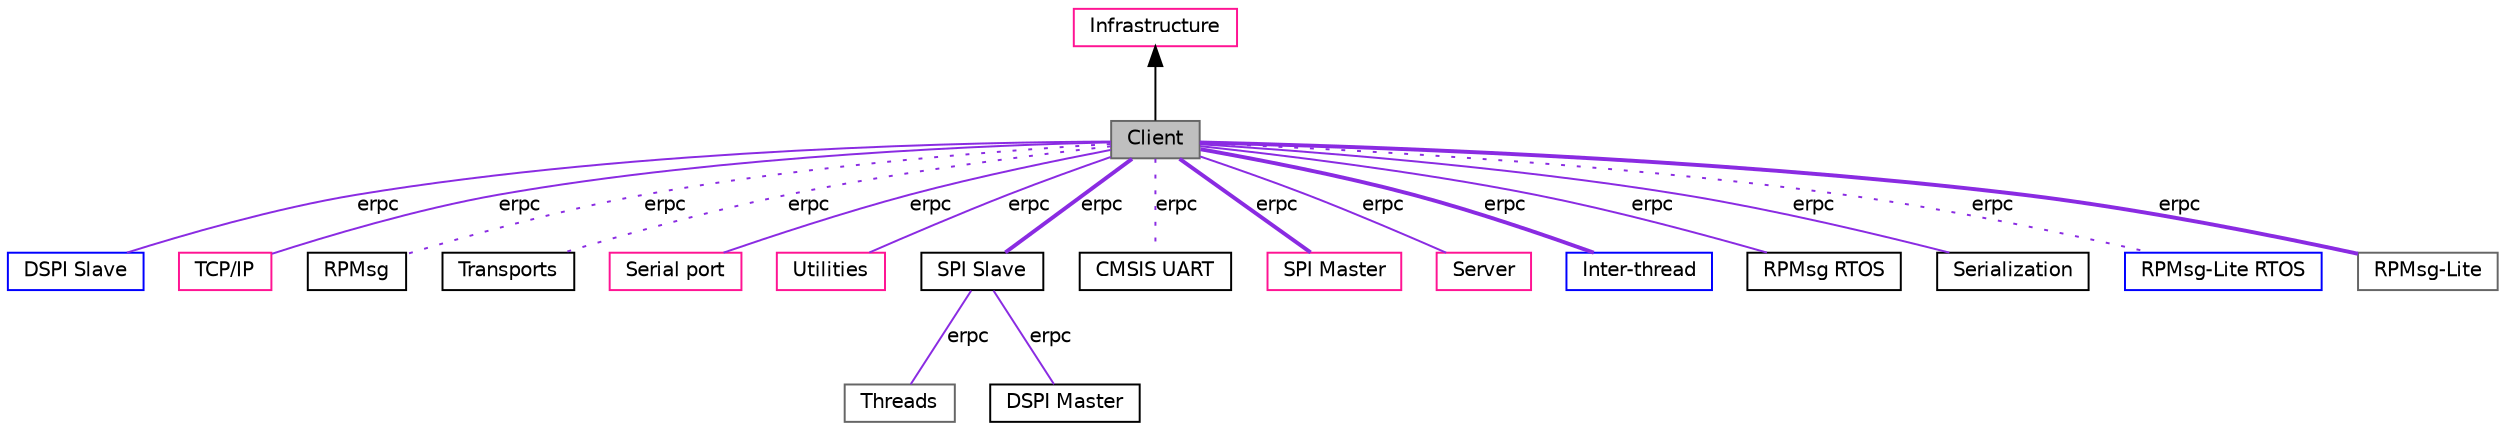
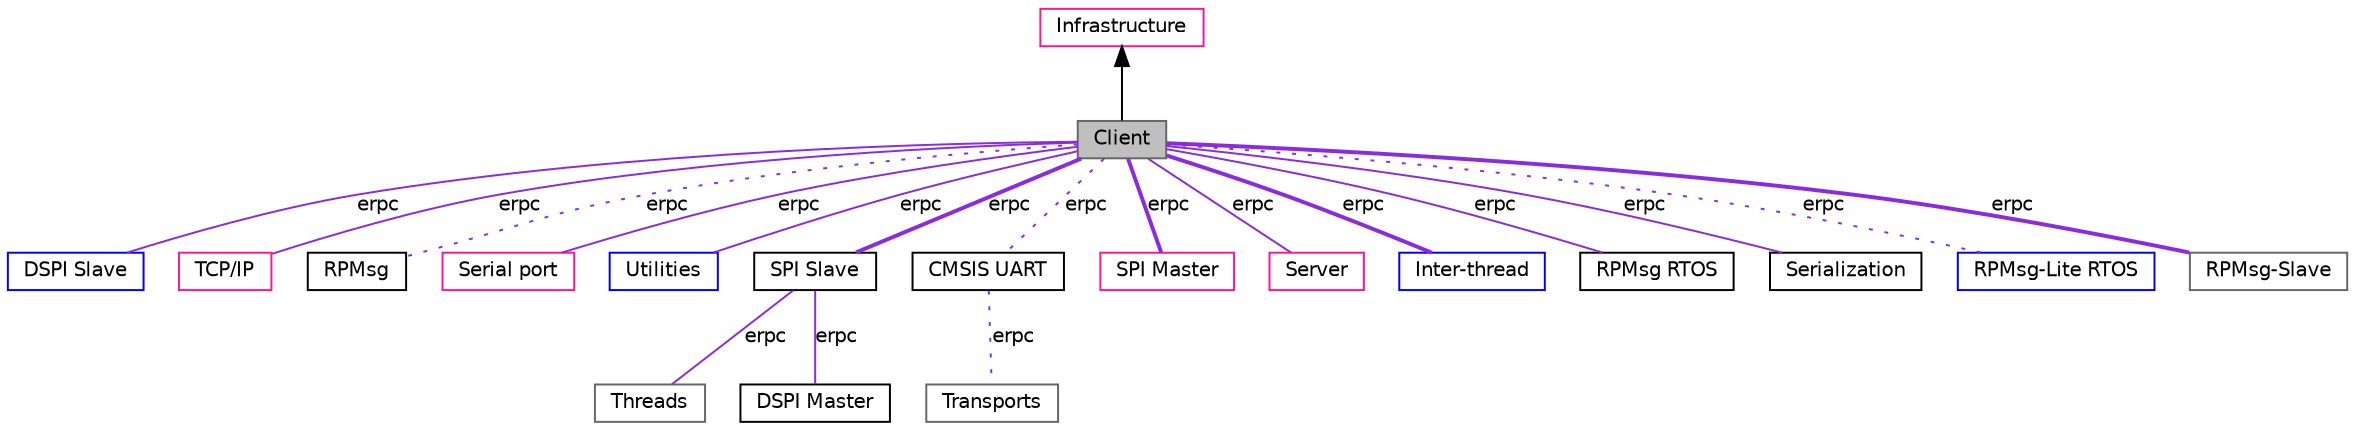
(835, 186) -> (990, 337)
(508, 271) -> (992, 403)
(831, 271) -> (664, 271)
(2428, 271) -> (2269, 271)
